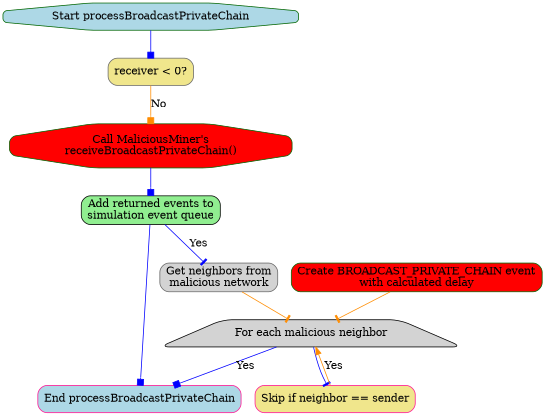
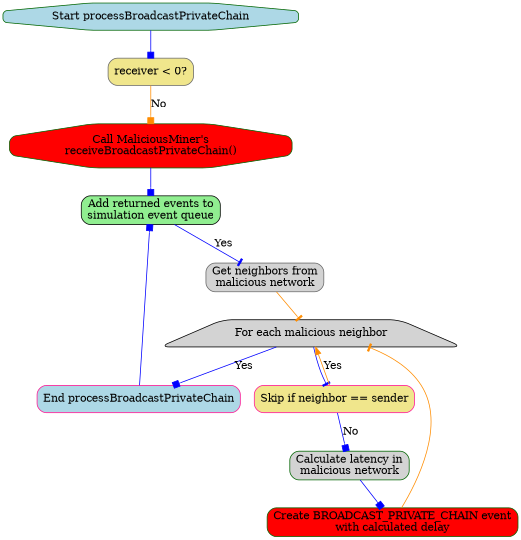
(145, 301) -> (144, 309)
none -> (349, 466)
